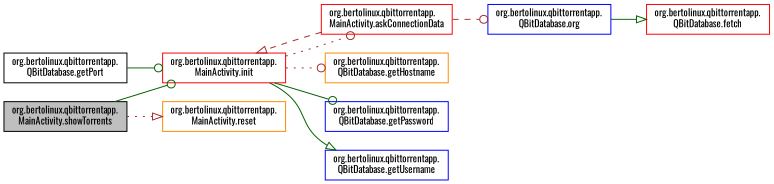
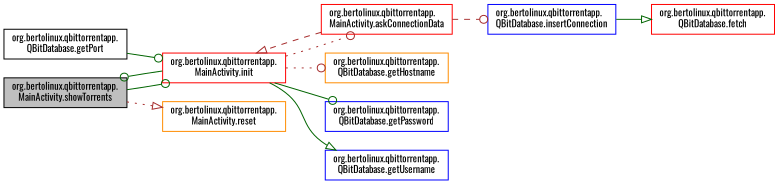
(549, 19) -> (552, 19)
none -> (145, 74)
